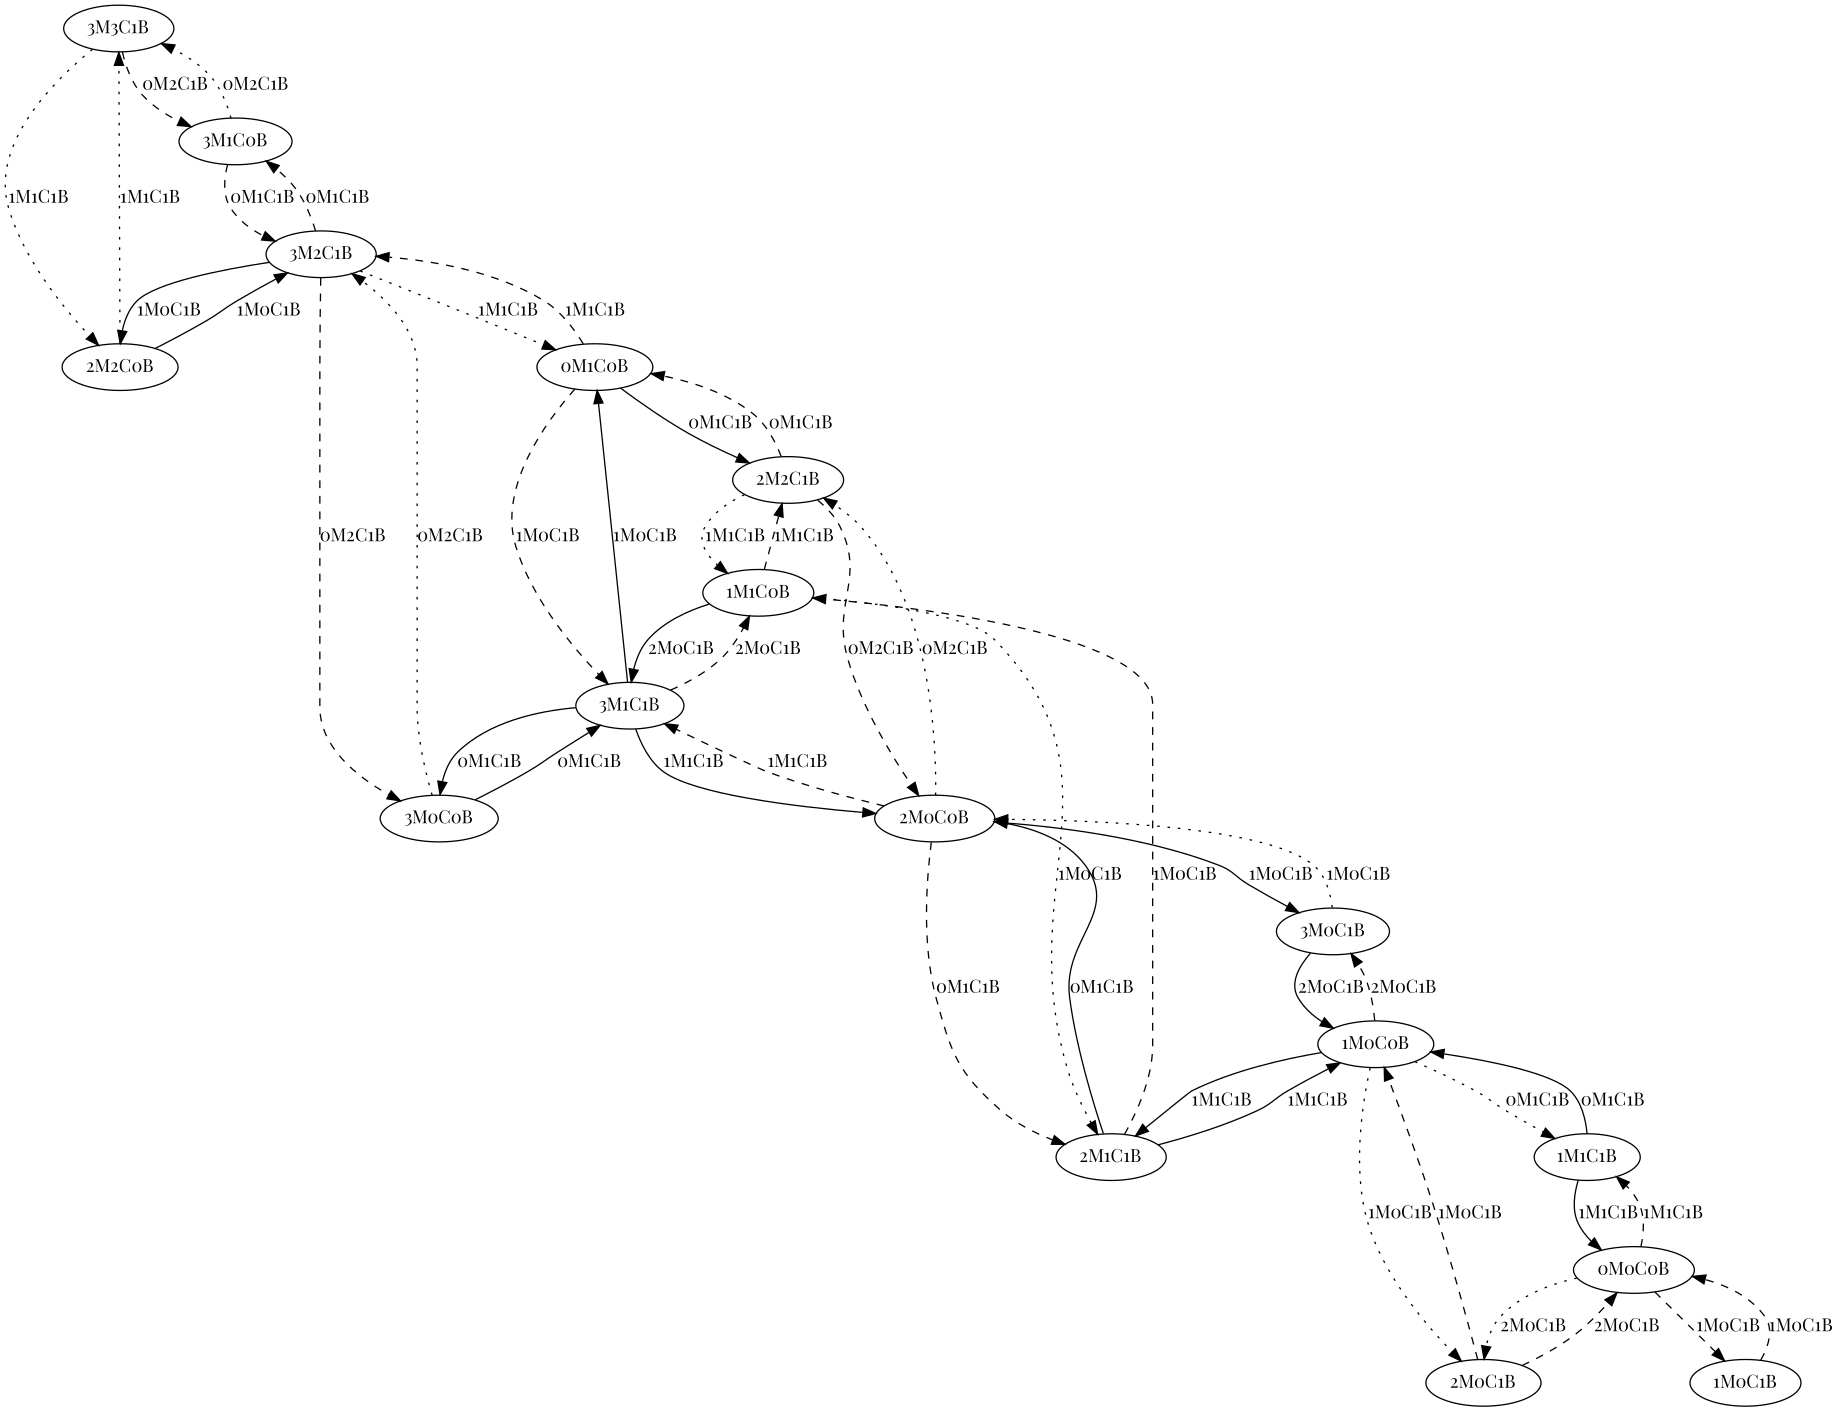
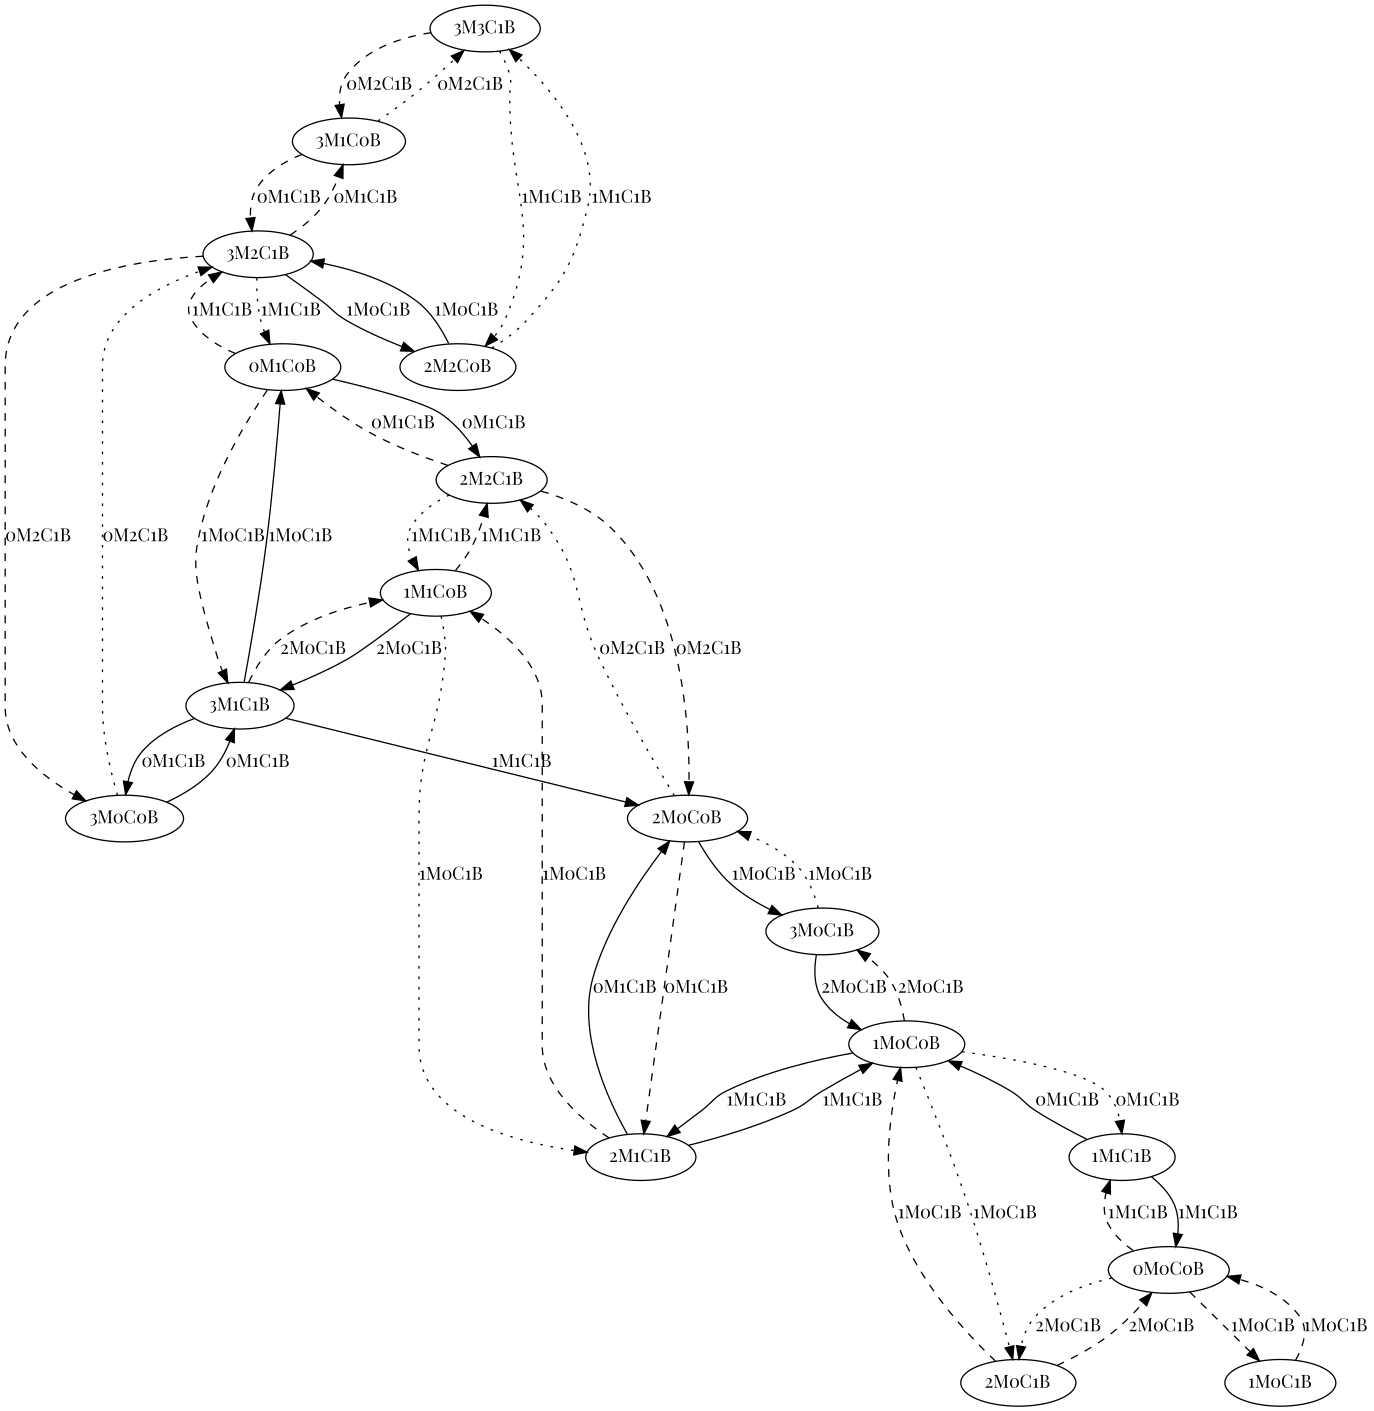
(777, 775) -> none
